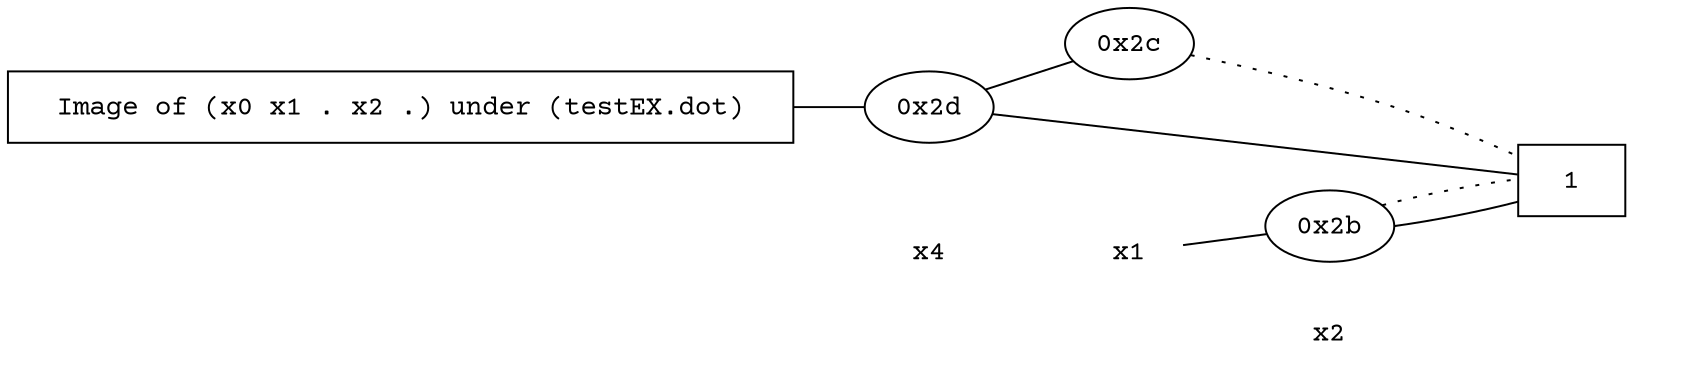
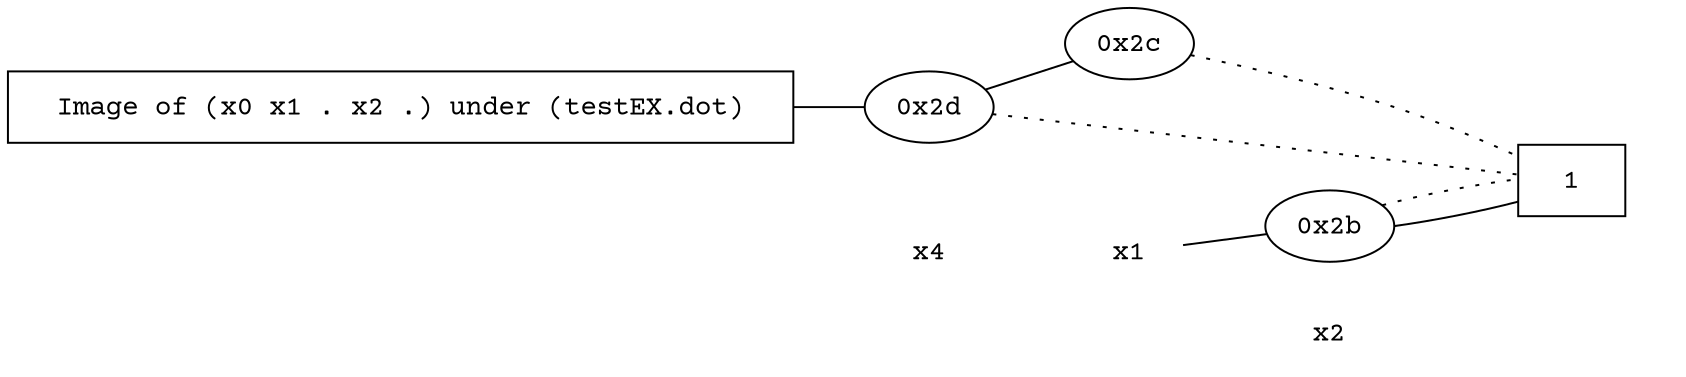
(1255, 144) -> (1255, 144)
